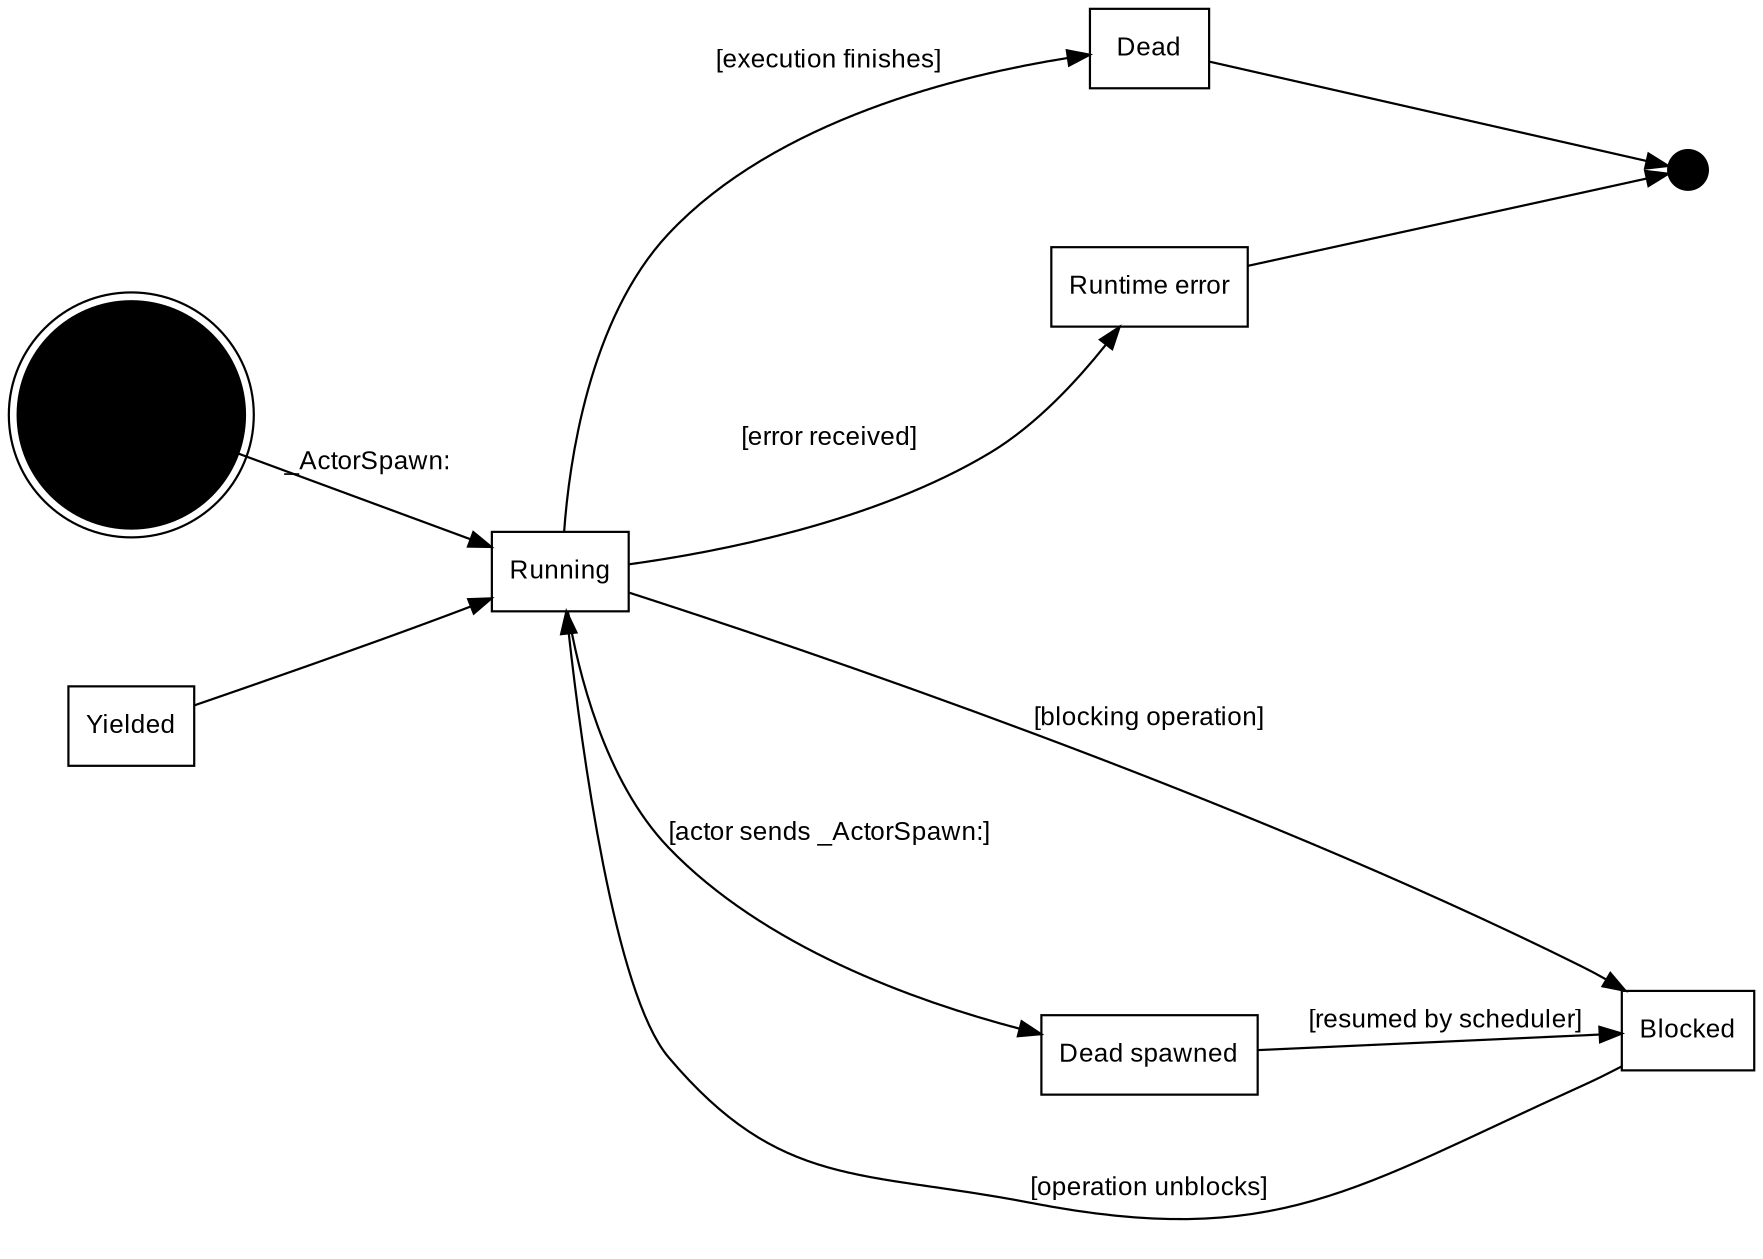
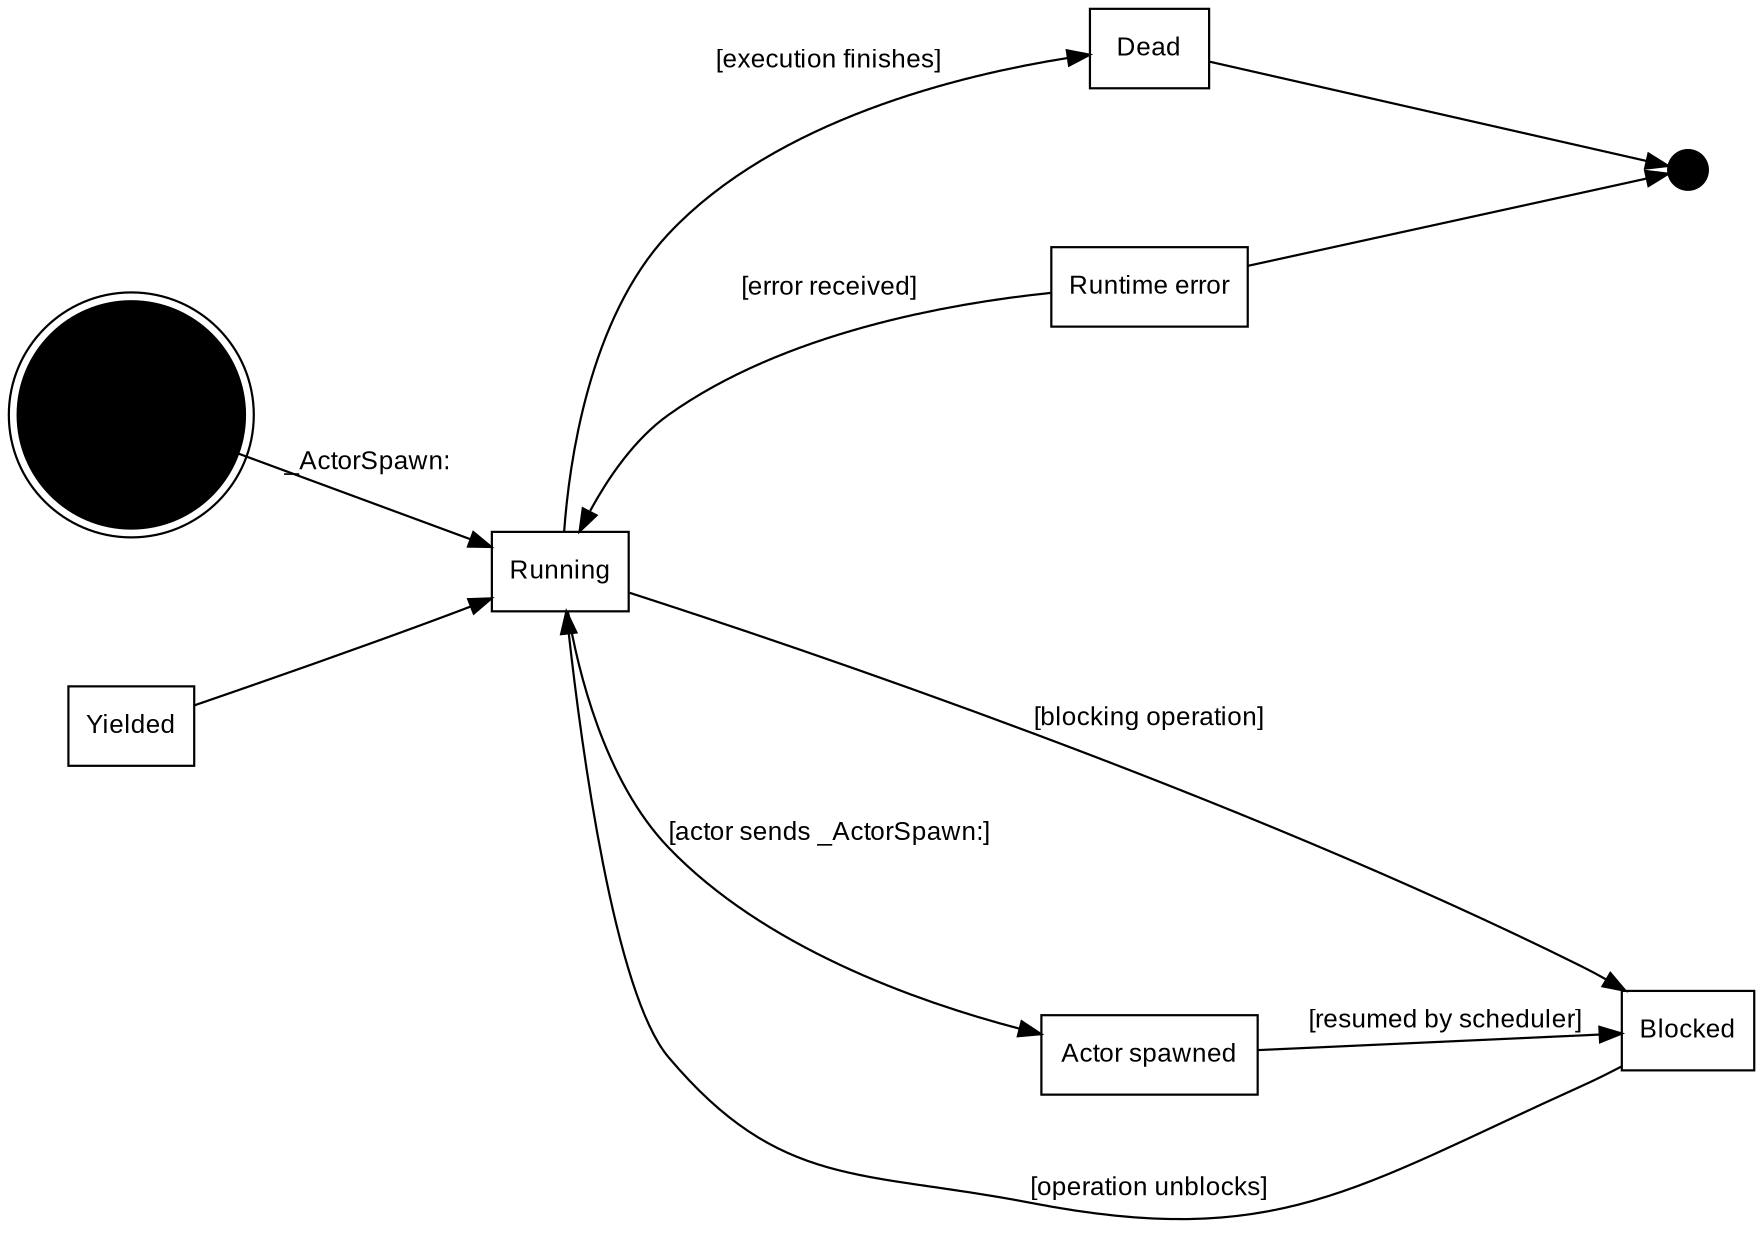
(890, 500) -> (793, 351)
(1150, 1055) -> (1150, 1055)
